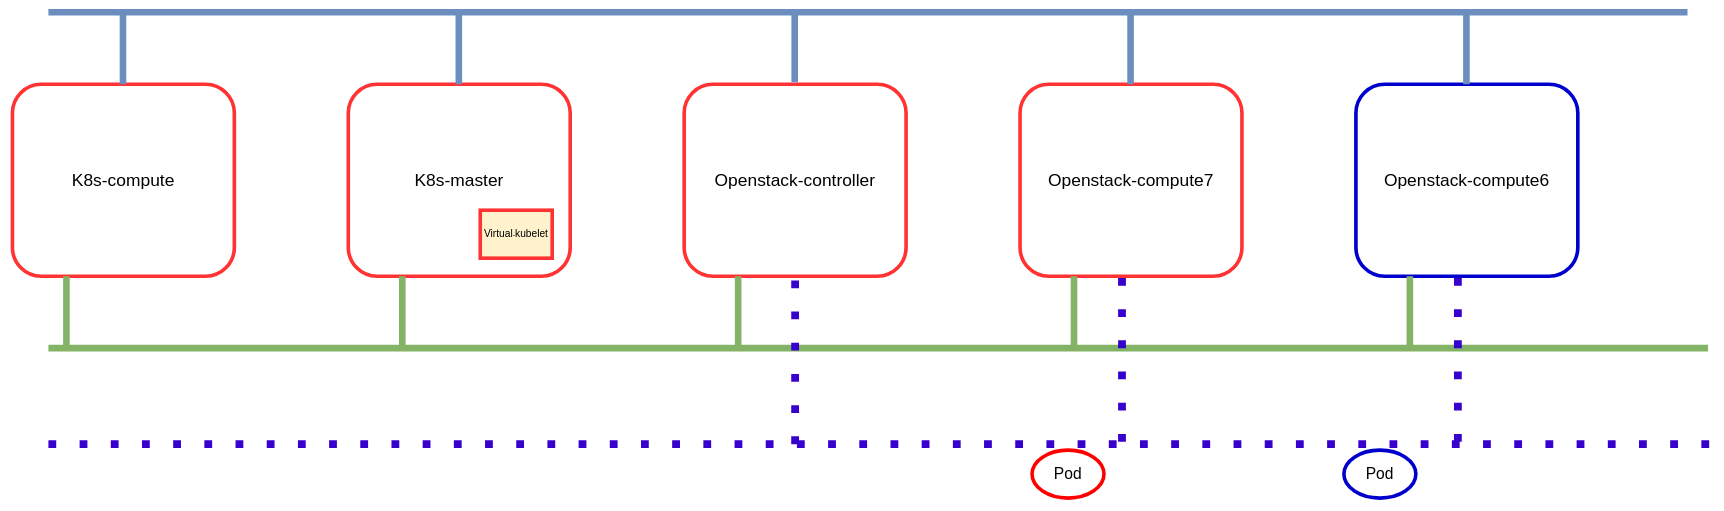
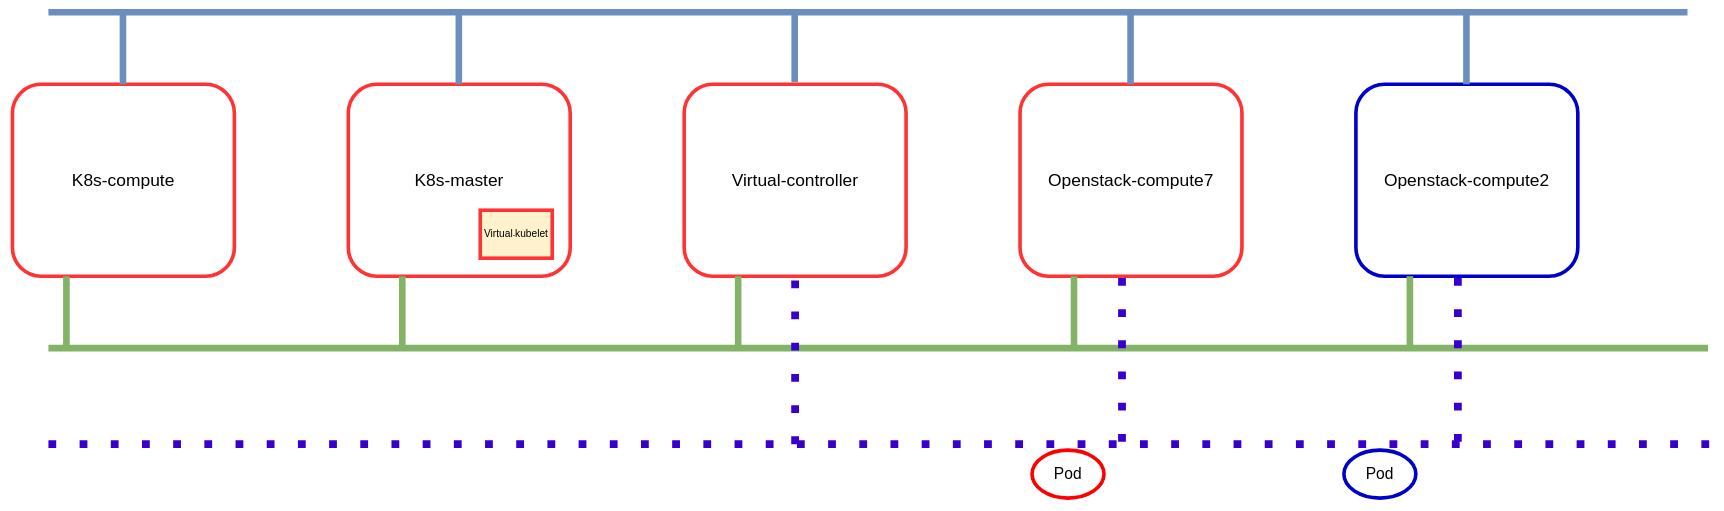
(795, 180) -> (795, 180)
(1467, 180) -> (1467, 180)
